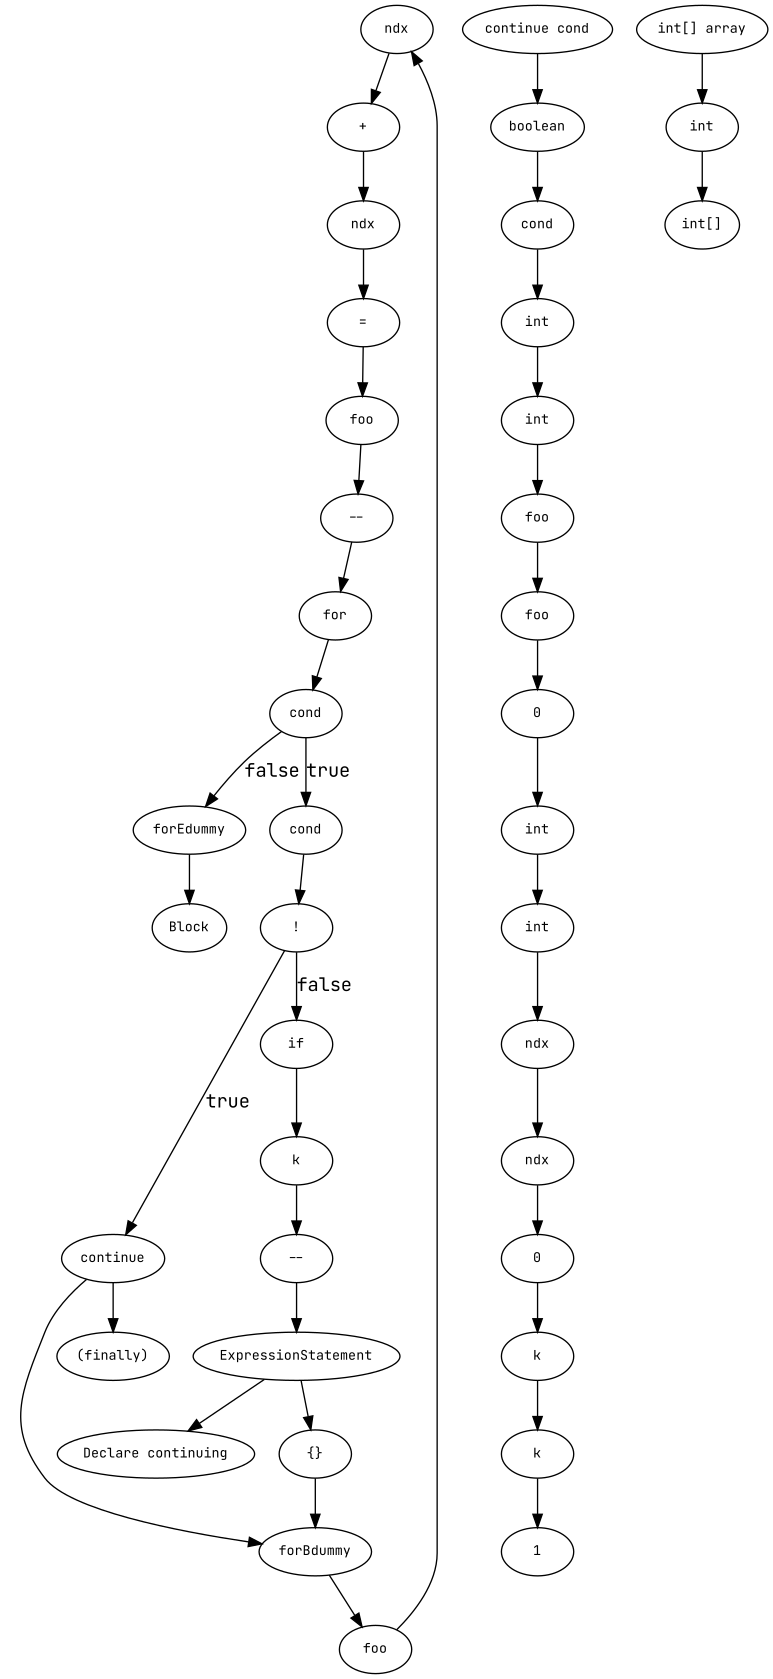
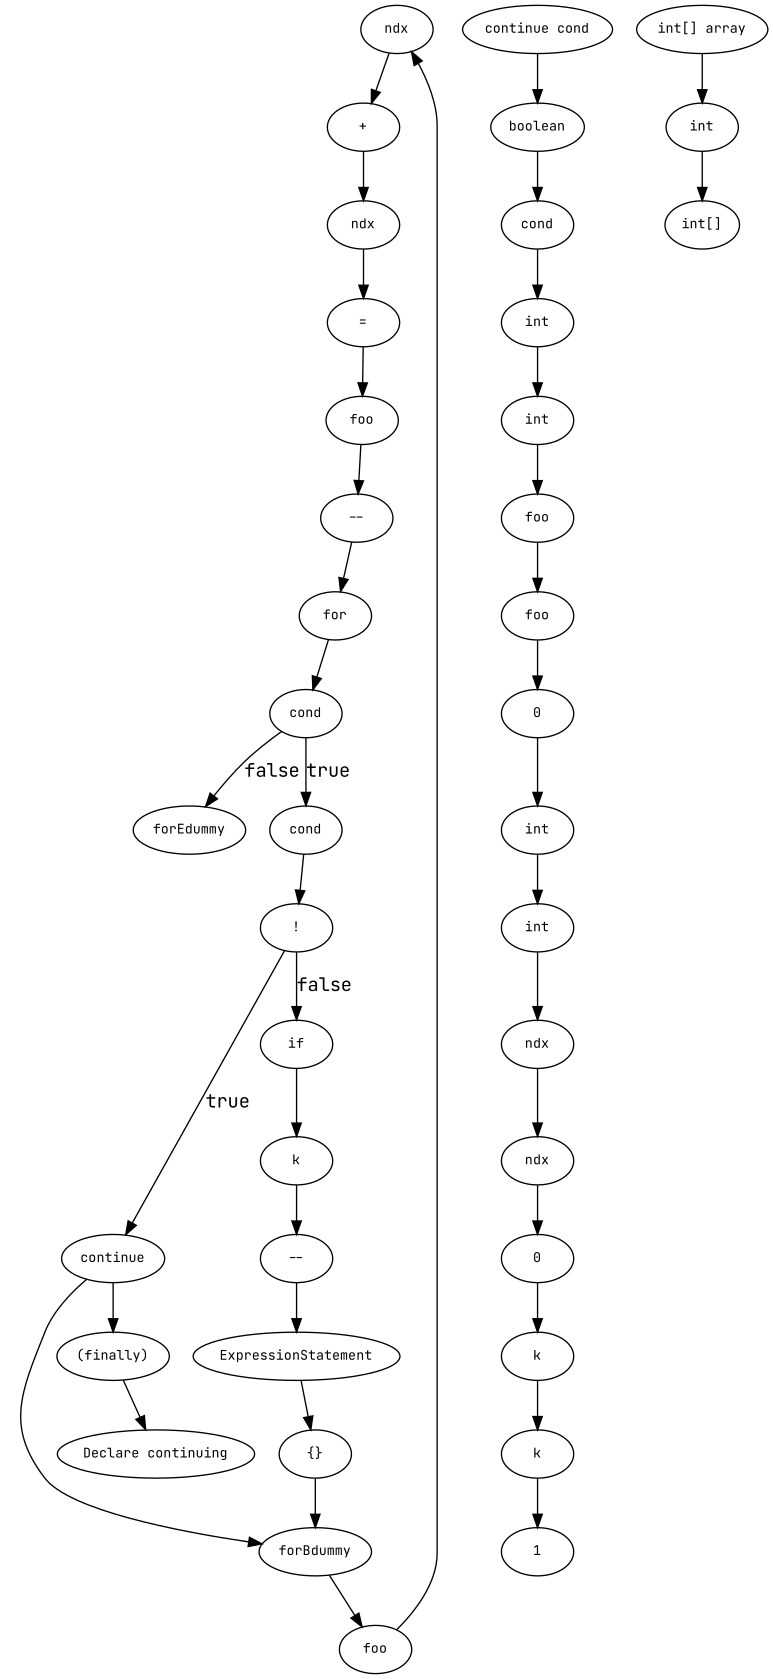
(189, 928) -> none
(232, 1401) -> (132, 1399)
